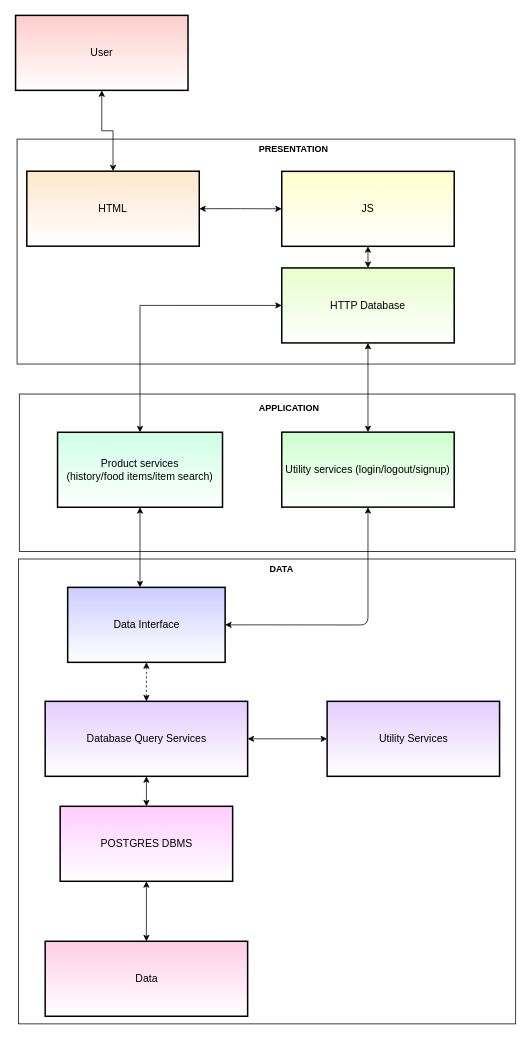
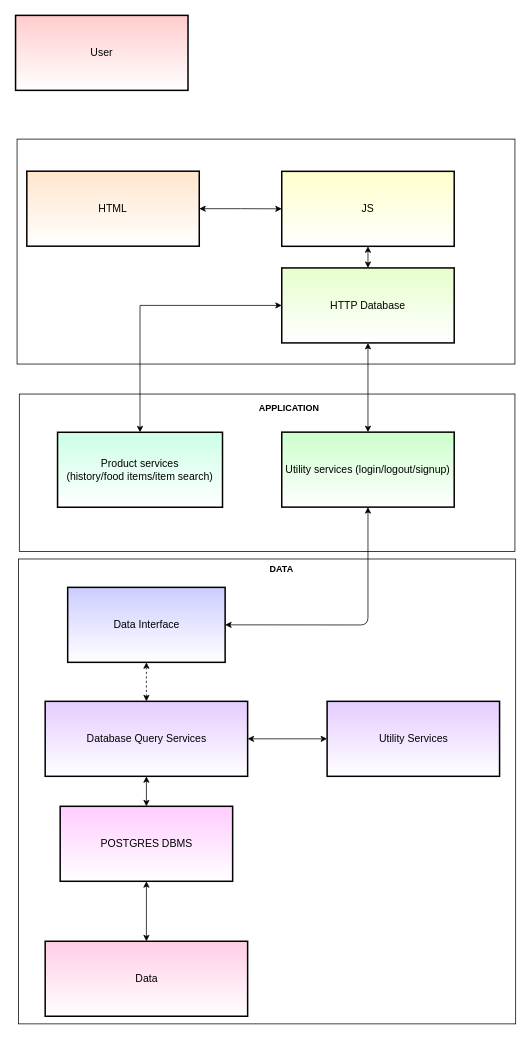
(102, 119) -> none
(294, 149) -> none
(140, 581) -> none
